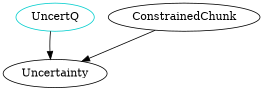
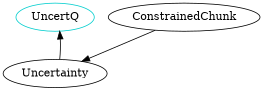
(50, 41) -> (60, 49)
